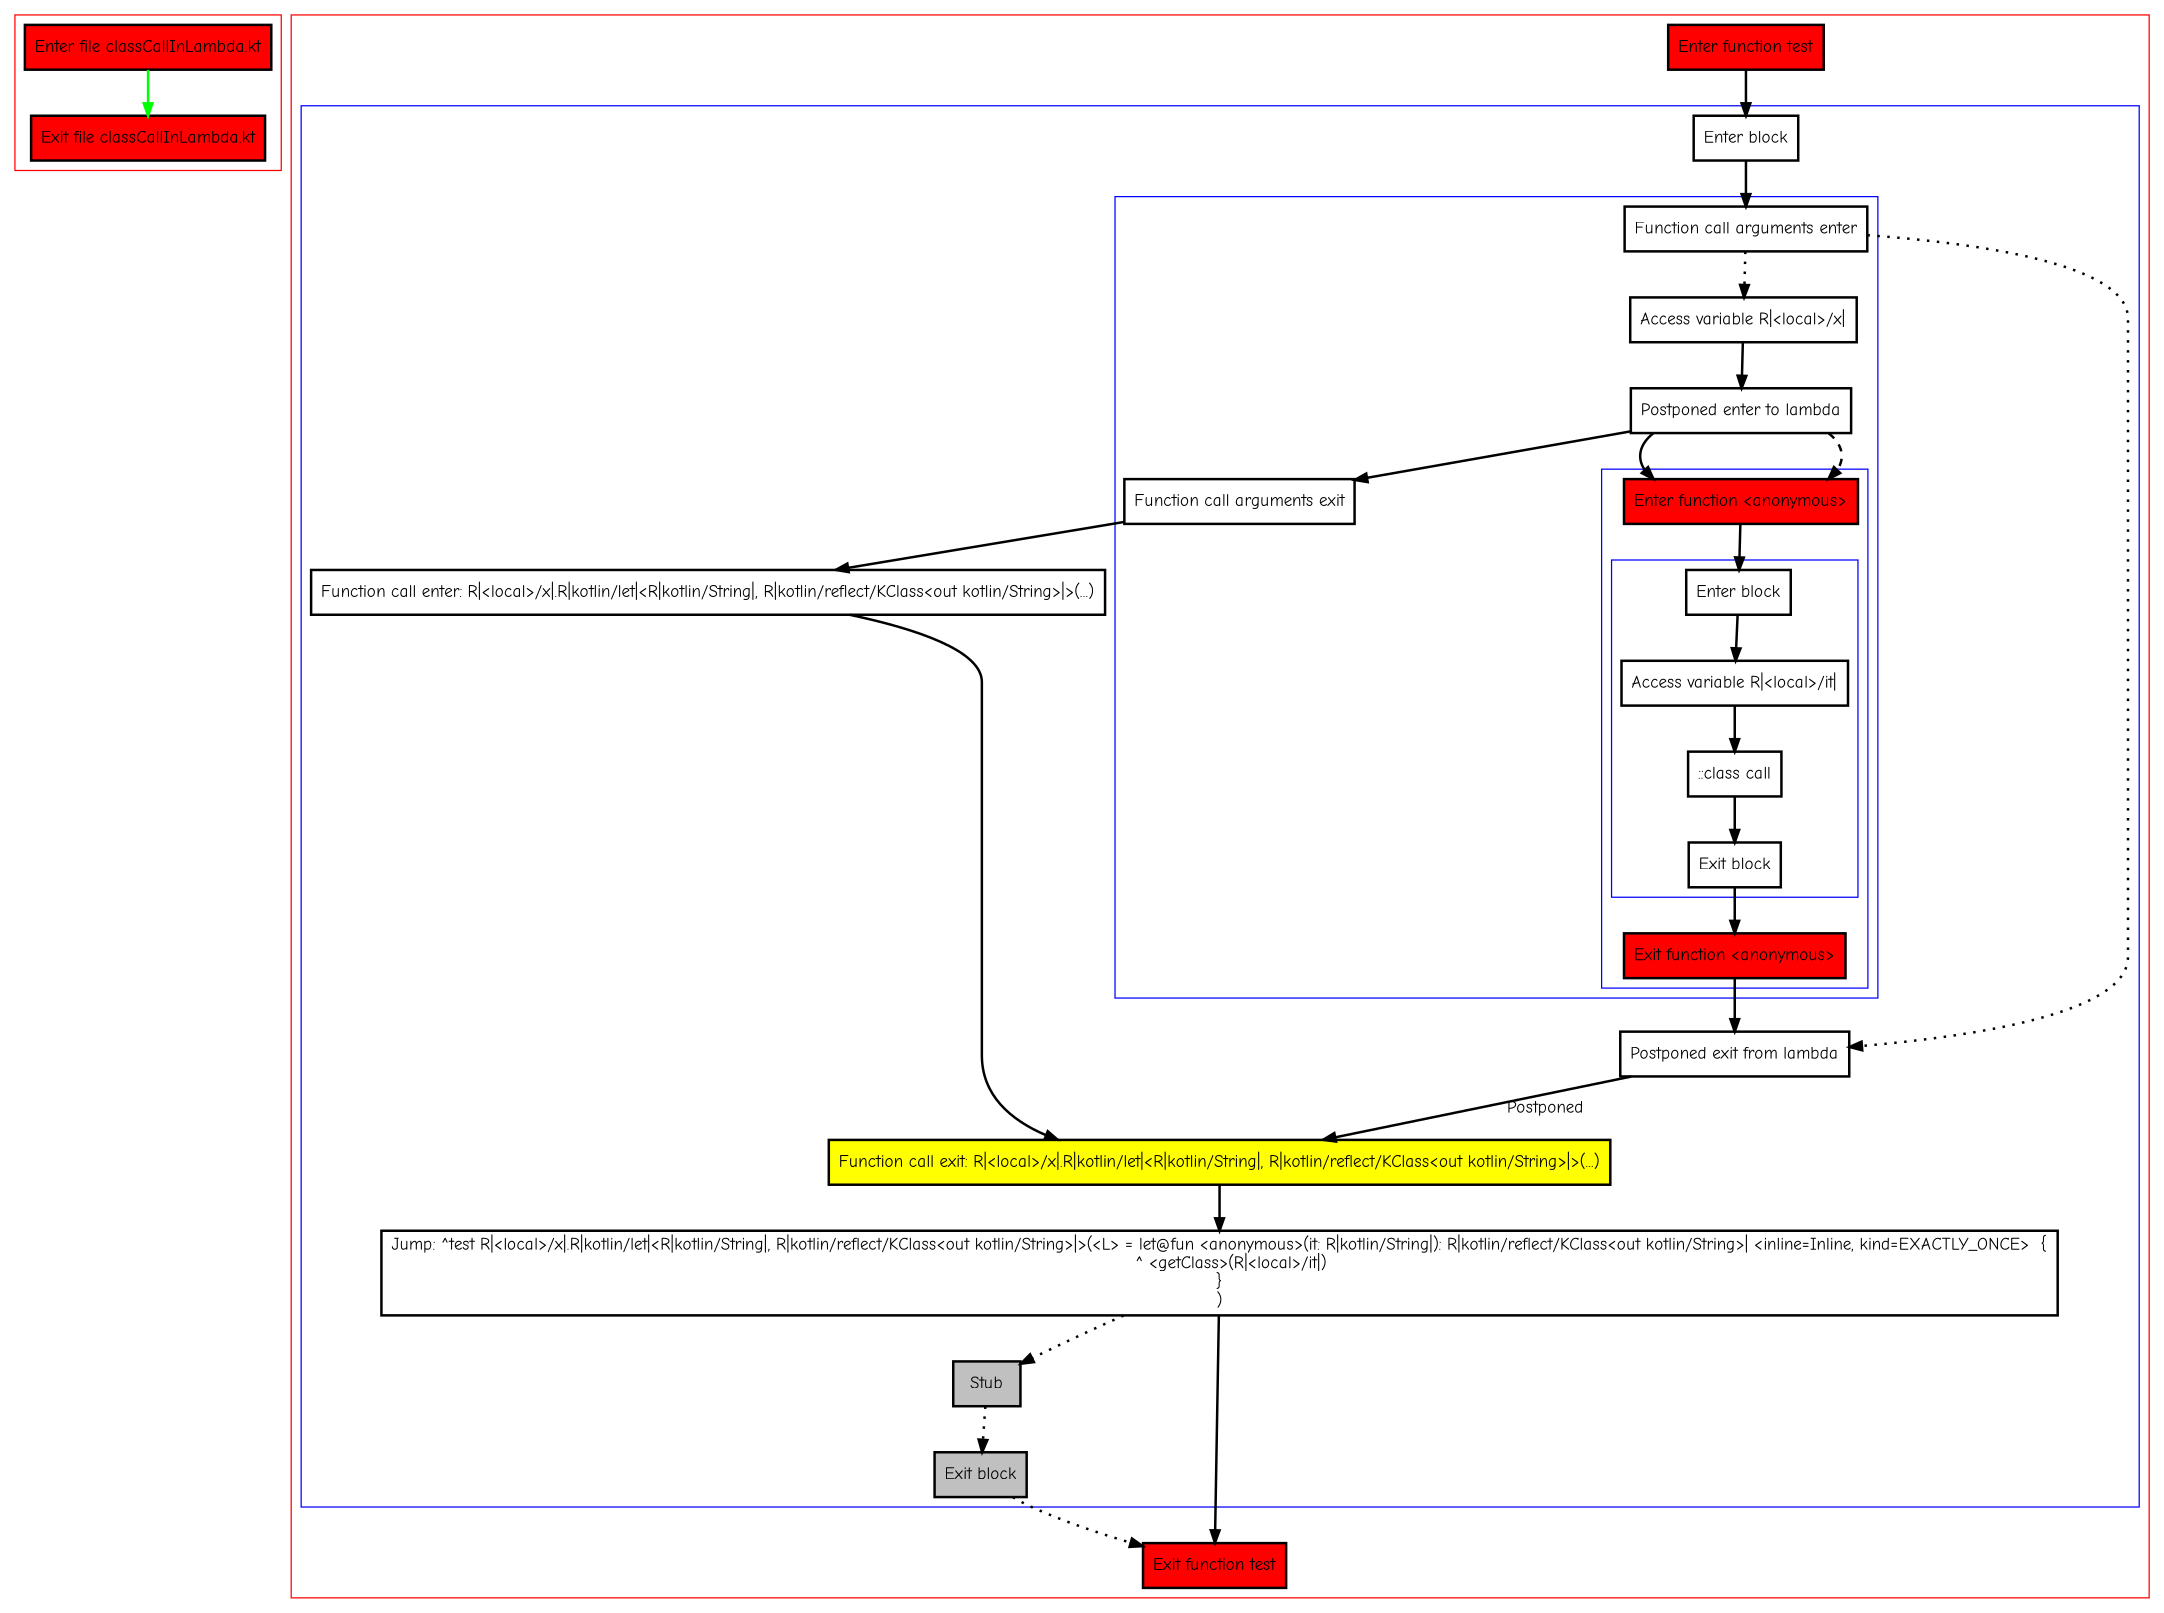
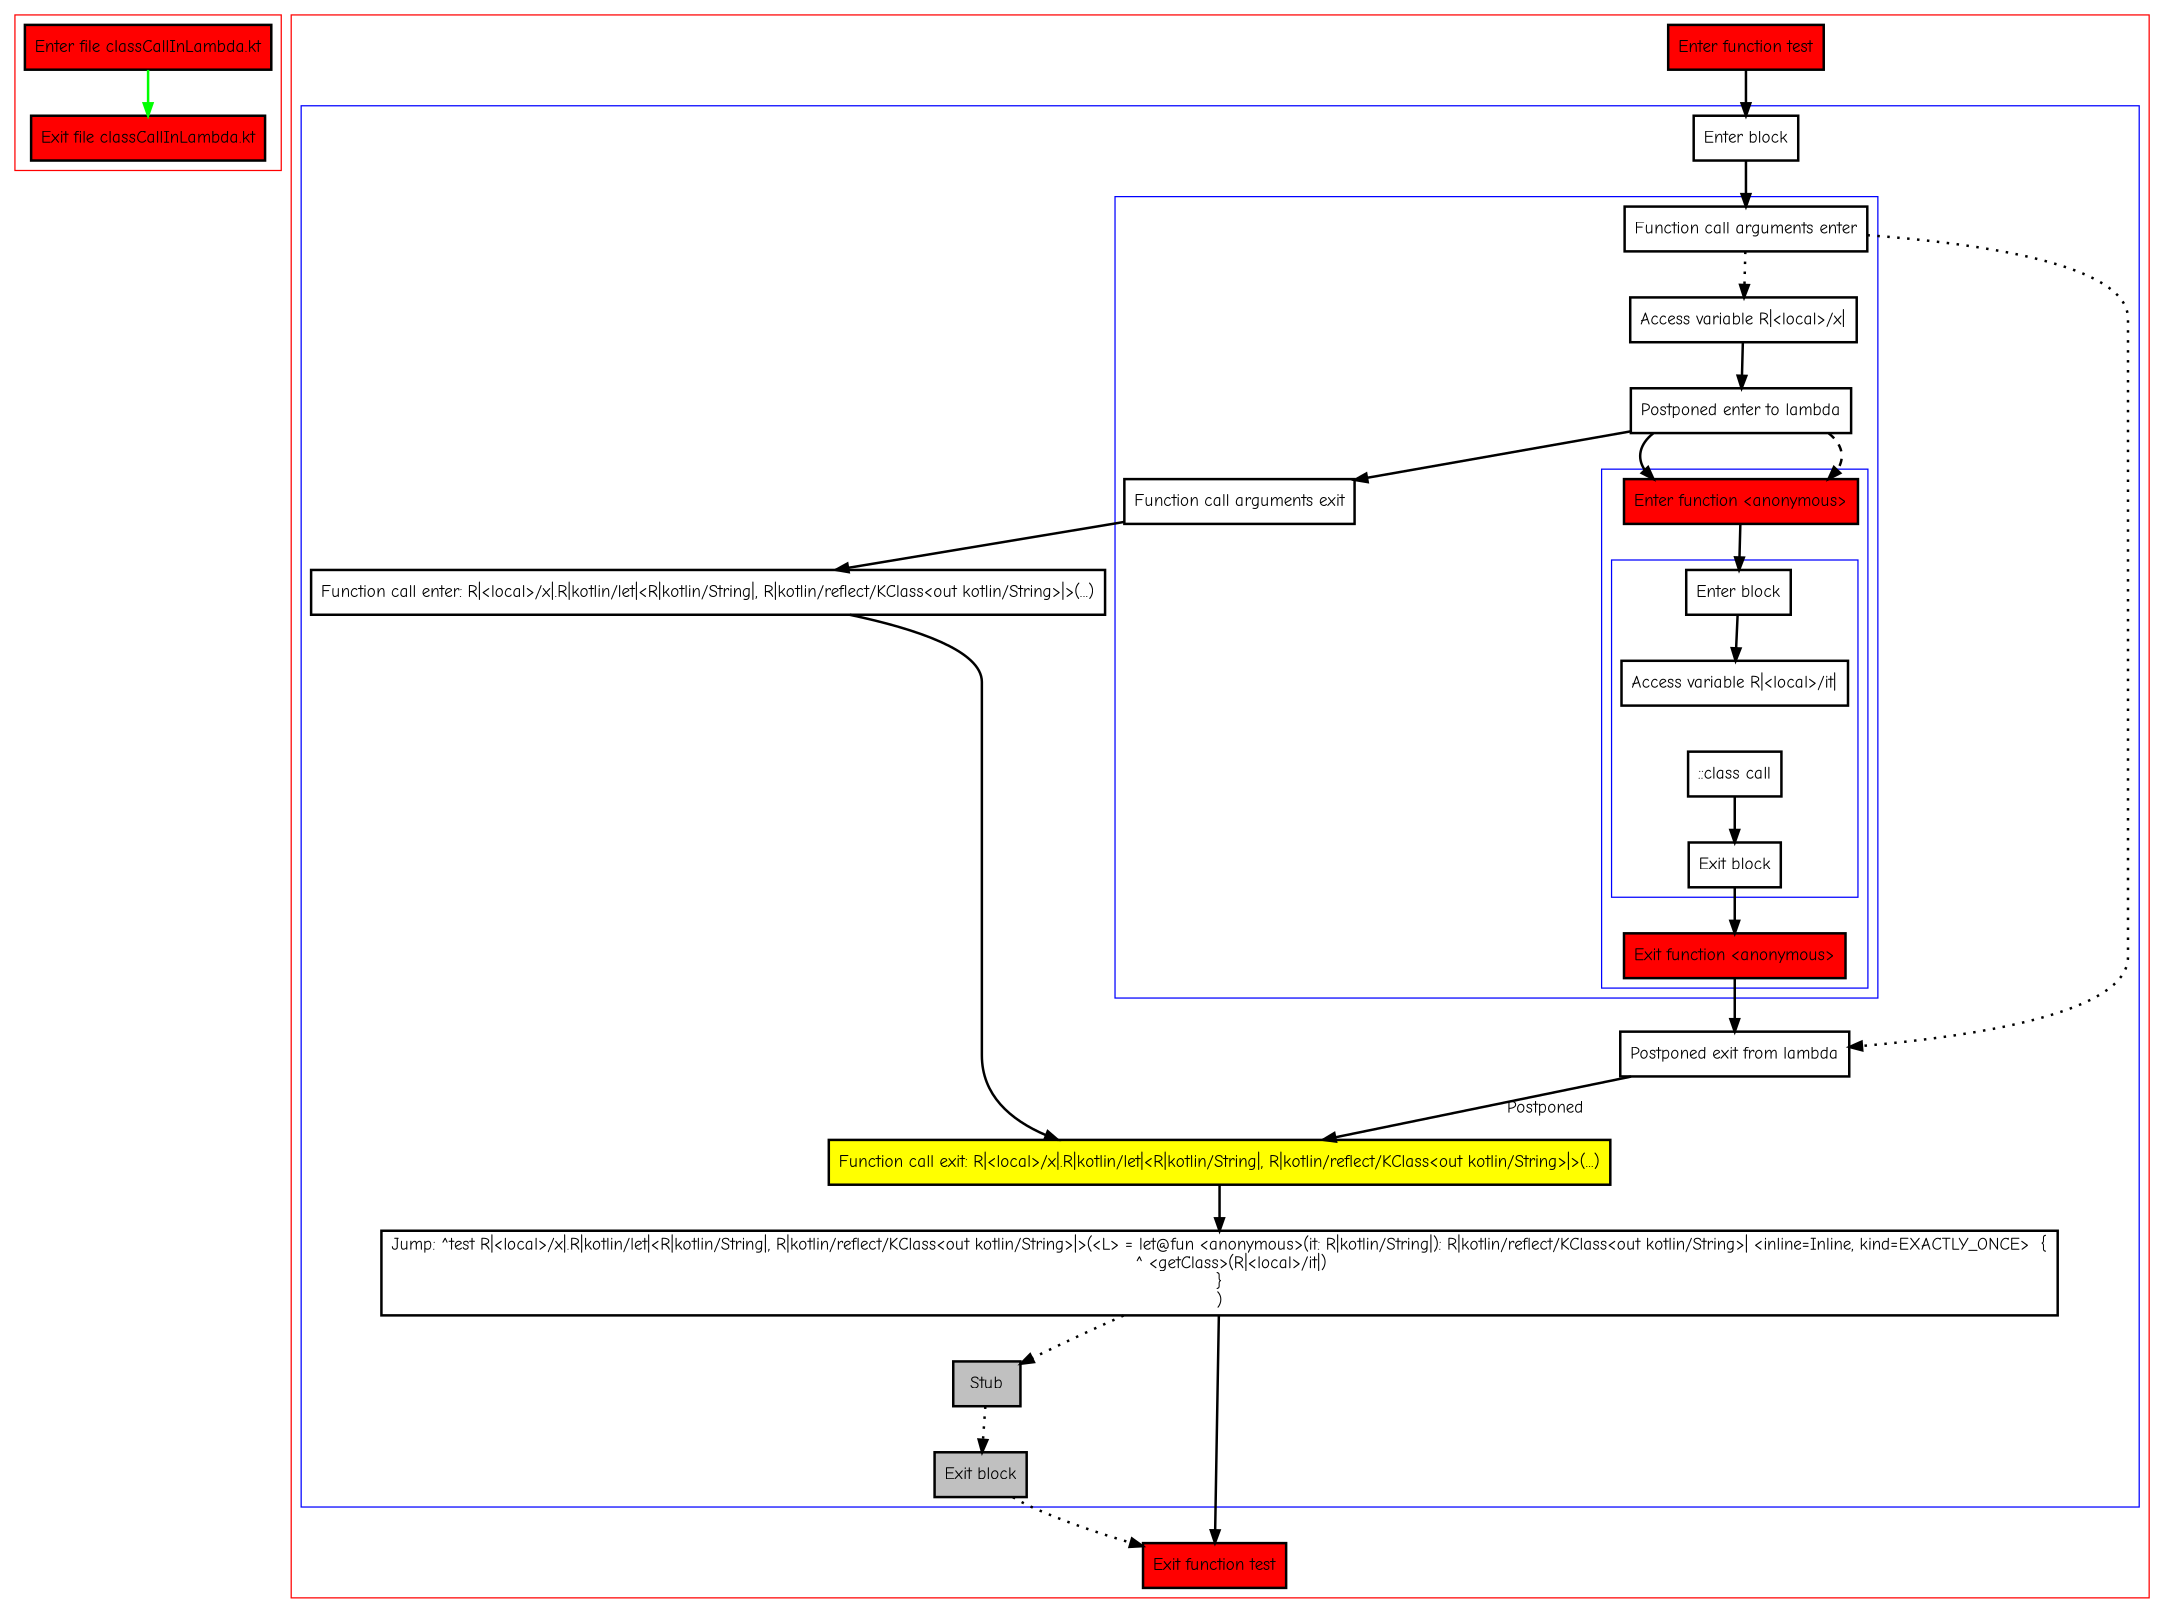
(1735, 722) -> none
